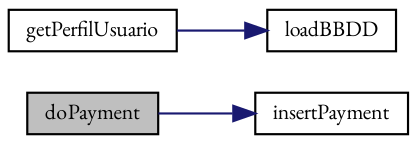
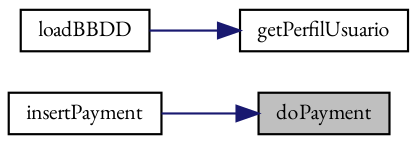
(211, 31) -> (184, 31)
(196, 113) -> (199, 113)
